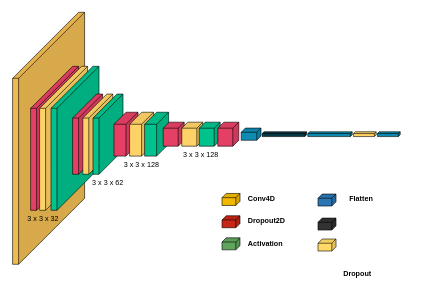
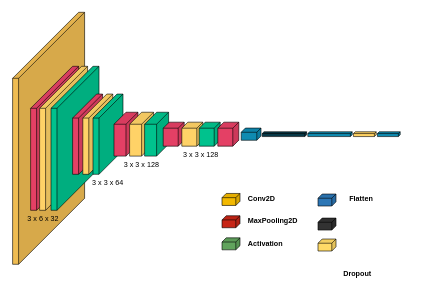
(108, 183) -> (108, 183)
(260, 199) -> (260, 199)
(43, 219) -> (43, 219)
(266, 221) -> (270, 221)
